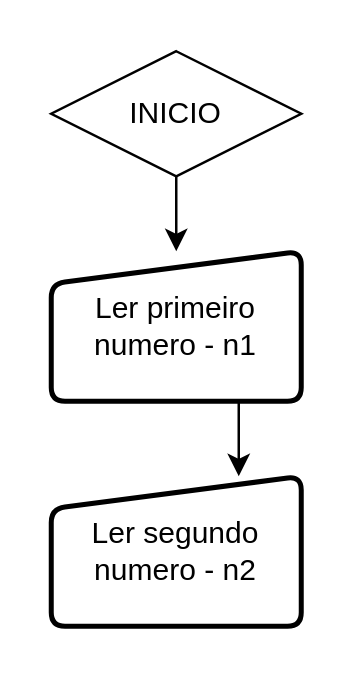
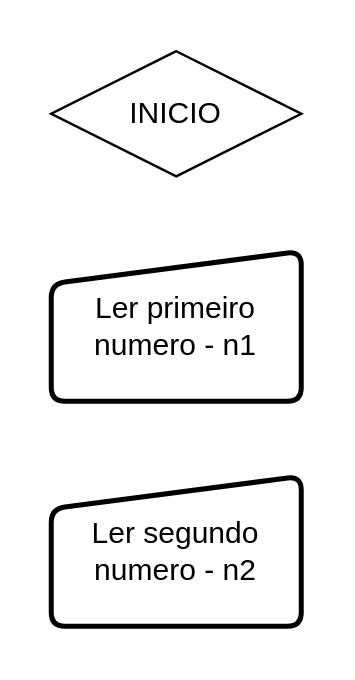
(176, 222) -> none
(239, 431) -> none
